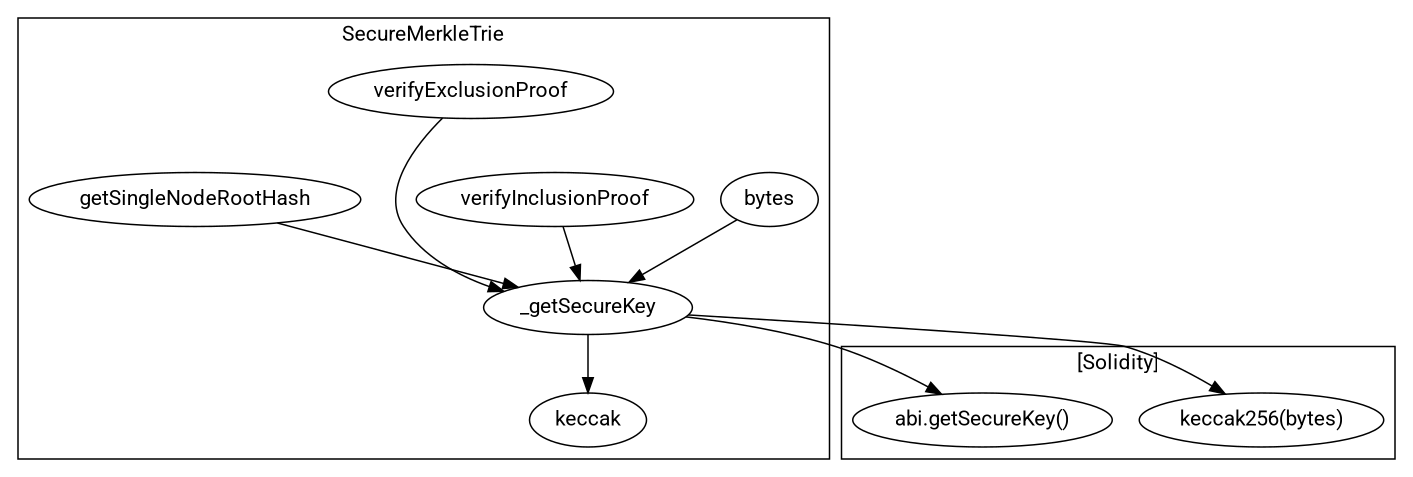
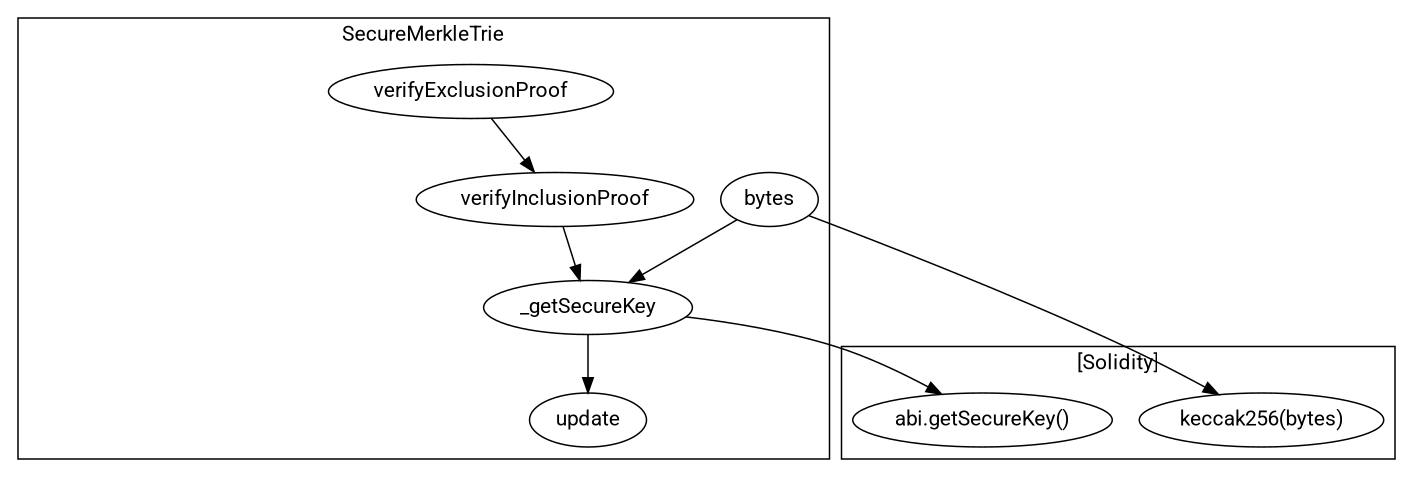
(195, 200) -> none
(400, 218) -> (508, 139)
(955, 332) -> (1009, 296)
(588, 420) -> (588, 420)
